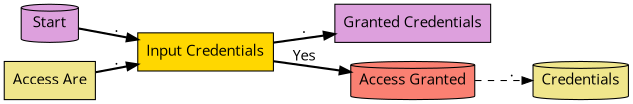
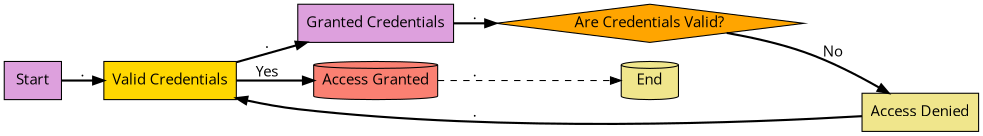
(50, 23) -> (33, 81)
none -> (650, 23)
(206, 52) -> (170, 81)
(50, 81) -> (920, 112)
(581, 81) -> (650, 81)
